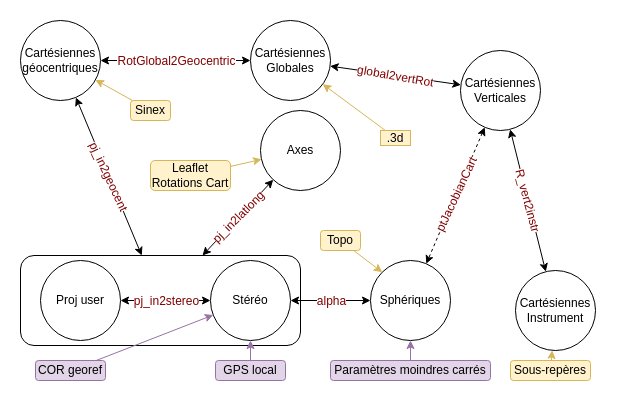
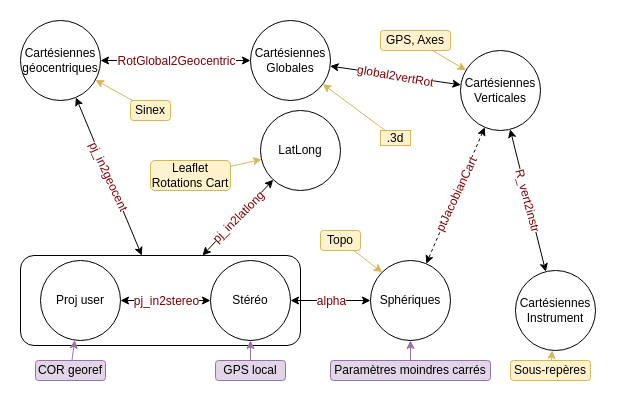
none -> (416, 41)
none -> (447, 59)
(301, 151) -> (301, 151)
(151, 339) -> (73, 353)
